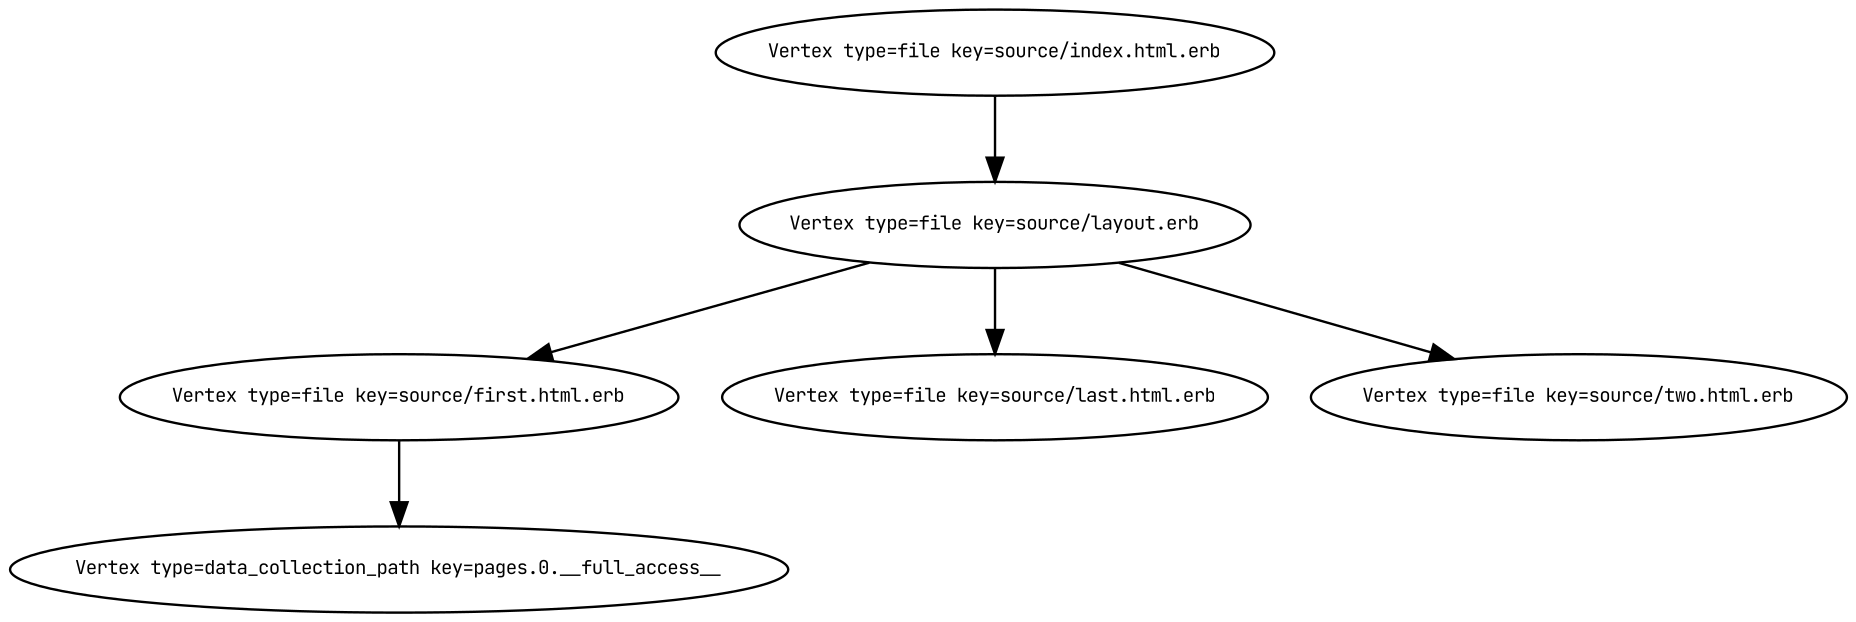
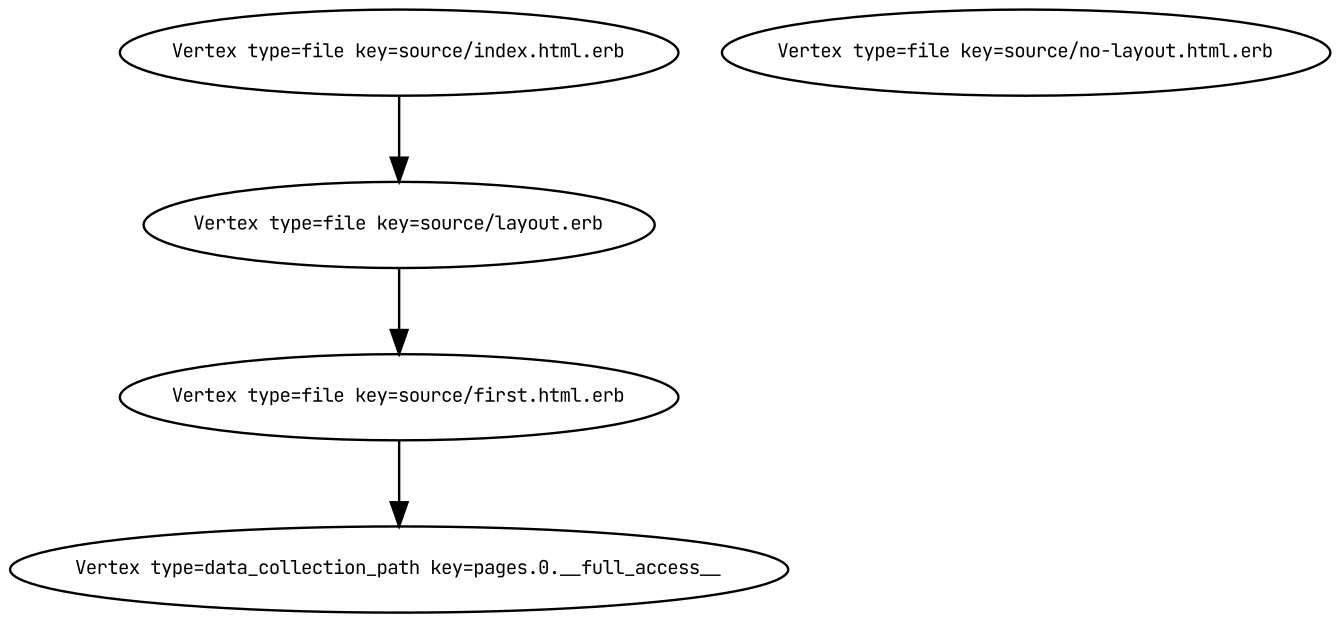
none -> (1026, 53)
(995, 397) -> none
(1579, 397) -> none
